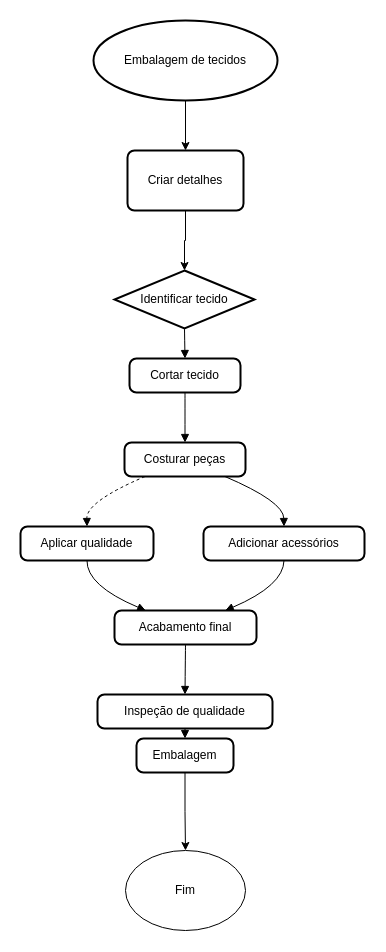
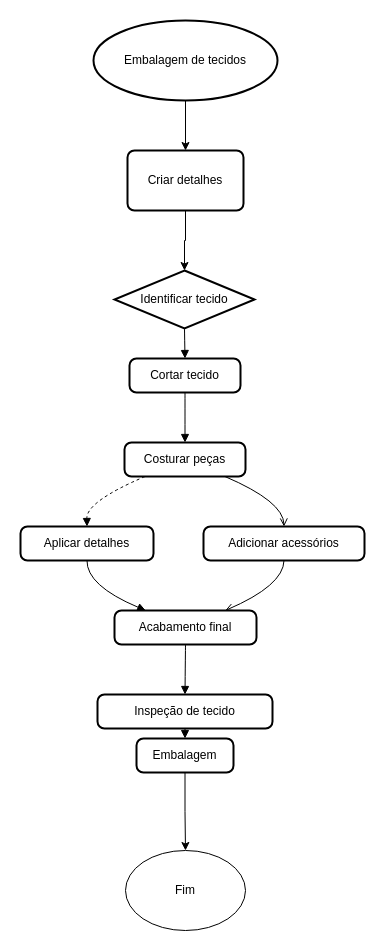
(271, 501) -> (271, 503)
(87, 544) -> (87, 544)
(234, 607) -> (231, 608)
(185, 712) -> (185, 712)
